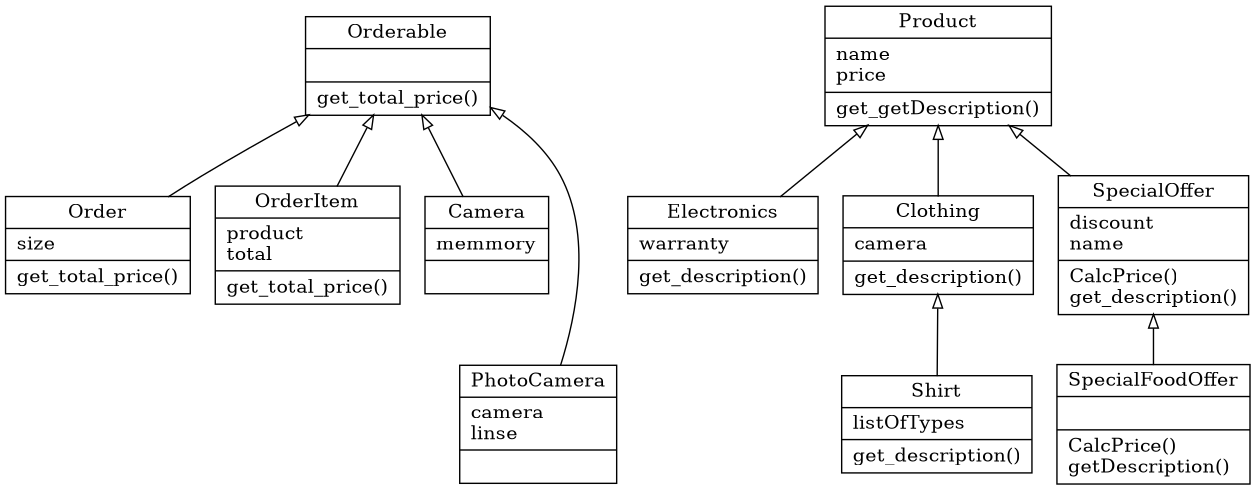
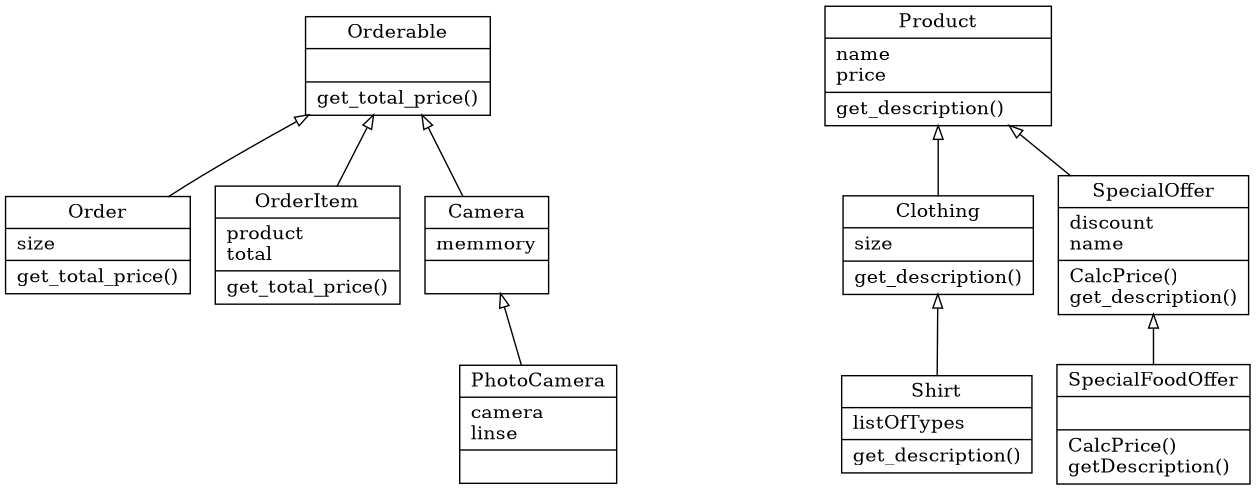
(938, 108) -> (920, 108)
(577, 228) -> (513, 336)
(891, 244) -> (874, 244)
(723, 245) -> none
